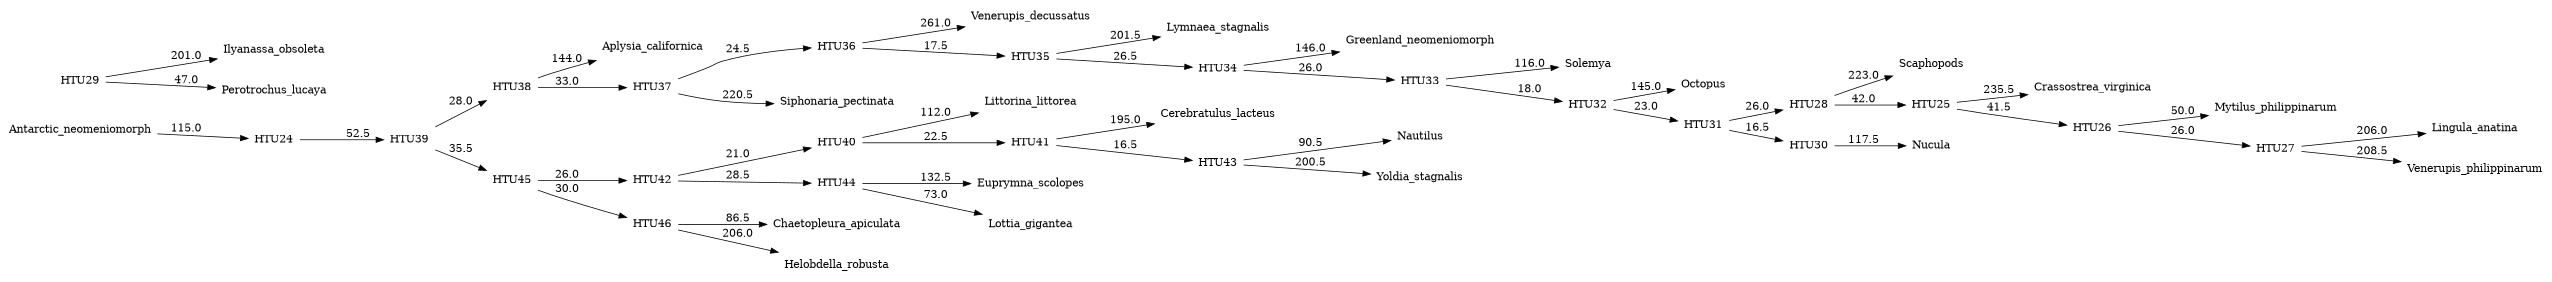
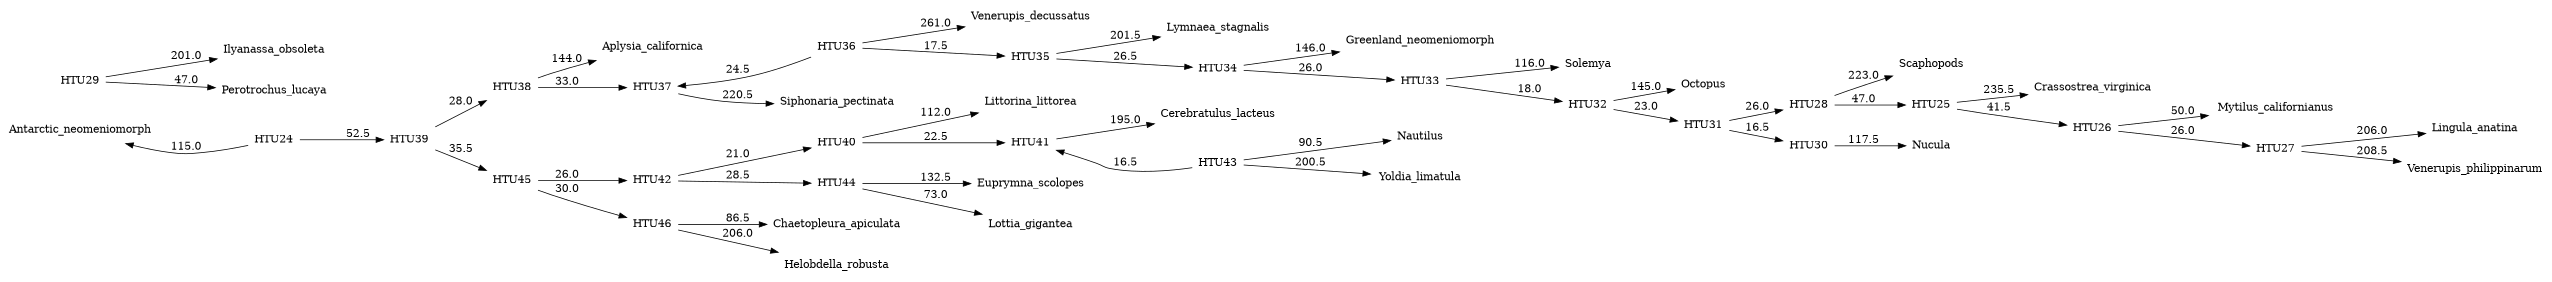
(739, 57) -> (750, 76)
(1864, 99) -> (1864, 99)
(2276, 108) -> (2276, 108)
(199, 136) -> (191, 154)
(1120, 153) -> (1127, 171)
(1420, 178) -> (1420, 178)
